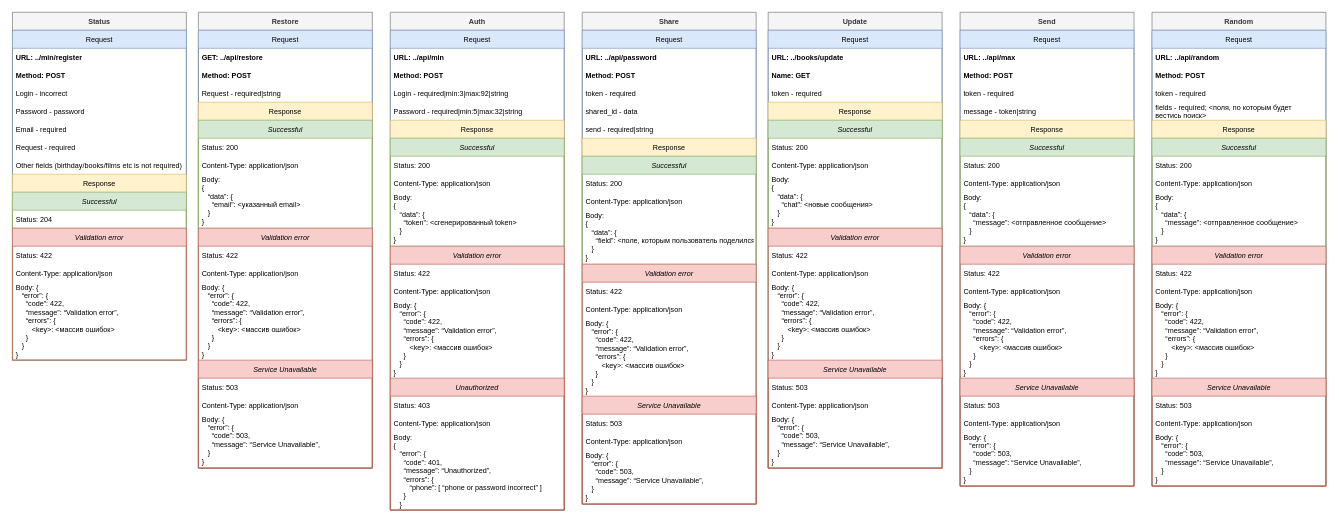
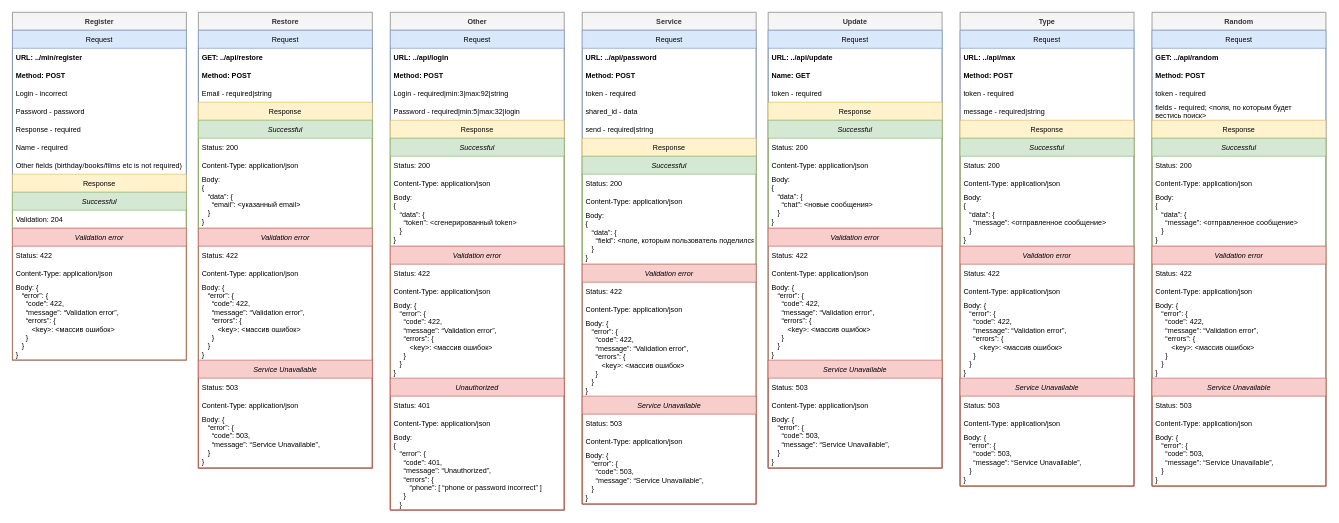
(99, 22) -> (99, 22)
(477, 22) -> (477, 22)
(669, 22) -> (669, 22)
(1047, 22) -> (1047, 22)
(418, 58) -> (421, 58)
(808, 58) -> (803, 58)
(1187, 58) -> (1187, 58)
(247, 94) -> (241, 94)
(463, 112) -> (460, 112)
(1004, 112) -> (1009, 112)
(43, 130) -> (51, 130)
(49, 148) -> (43, 148)
(36, 220) -> (41, 220)
(414, 406) -> (414, 406)
